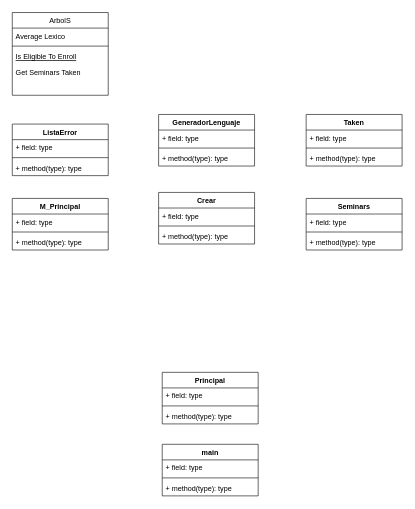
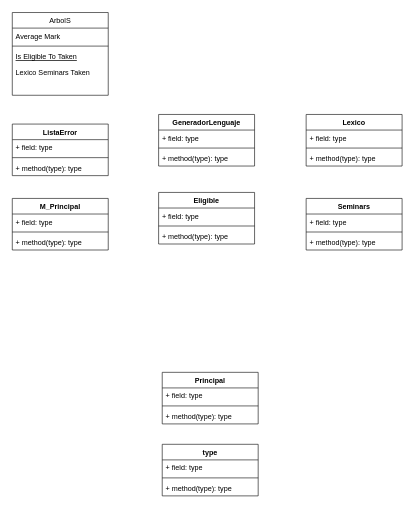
(42, 36) -> (39, 36)
(50, 56) -> (49, 56)
(49, 72) -> (54, 72)
(354, 122) -> (354, 122)
(206, 200) -> (206, 200)
(210, 452) -> (210, 452)
